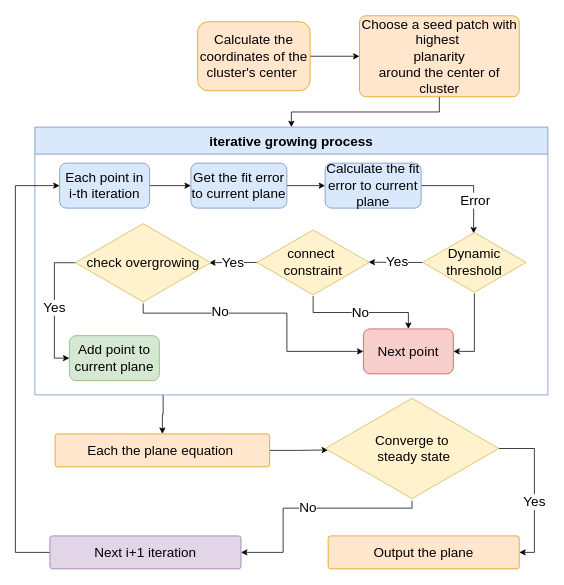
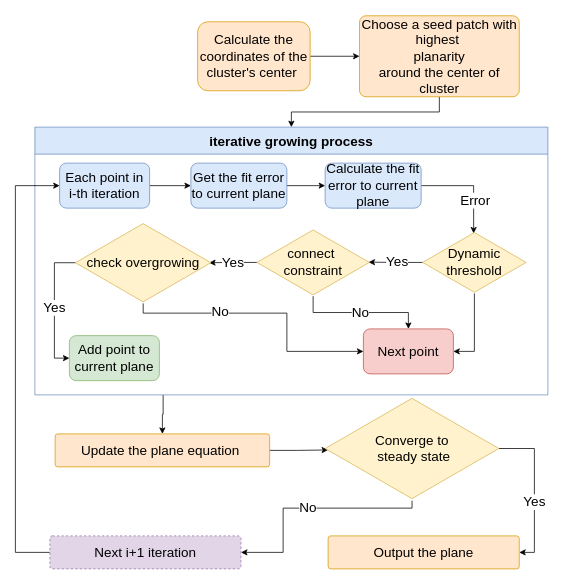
(162, 450) -> (162, 450)
(145, 552) -> (145, 552)
